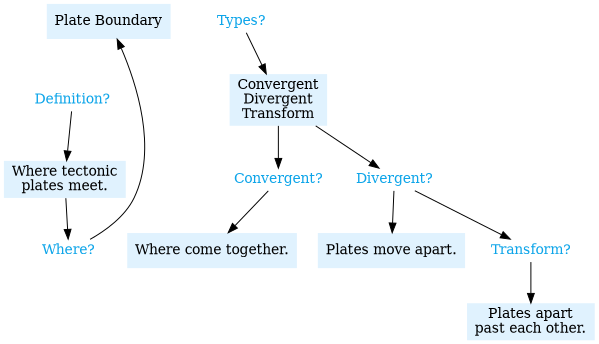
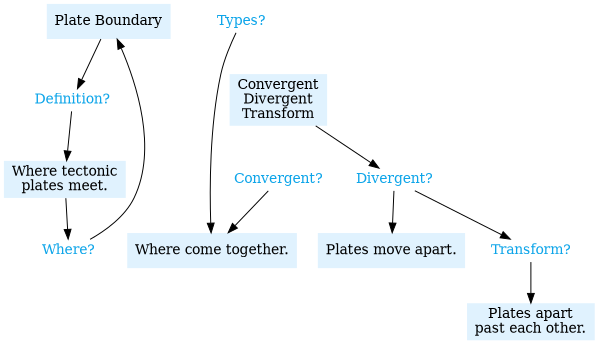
(254, 49) -> (213, 126)
none -> (91, 59)
(278, 142) -> none
